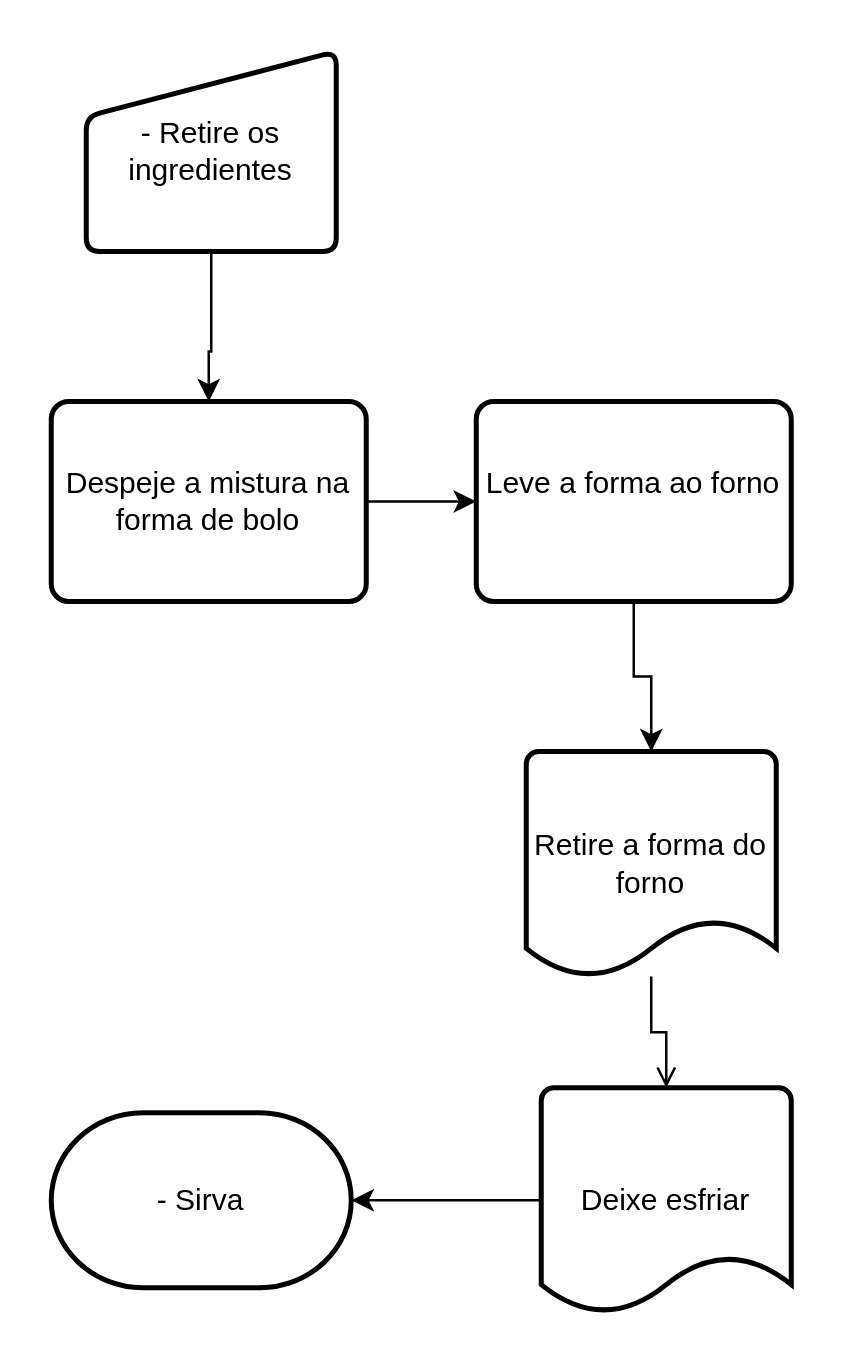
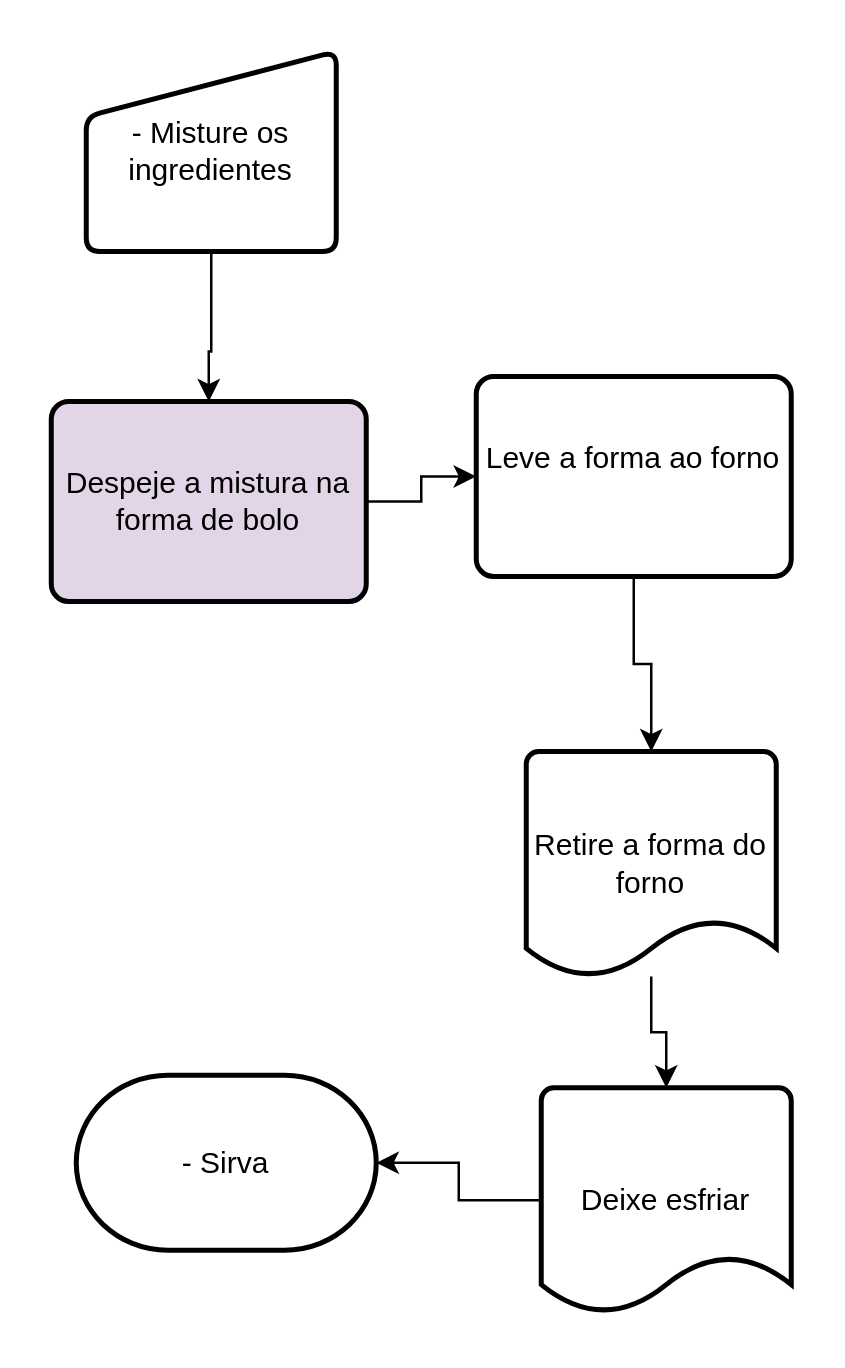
(211, 151) -> (211, 151)
(209, 501) -> (209, 501)
(634, 501) -> (634, 476)
(666, 1073) -> (666, 1069)
(201, 1200) -> (226, 1163)
